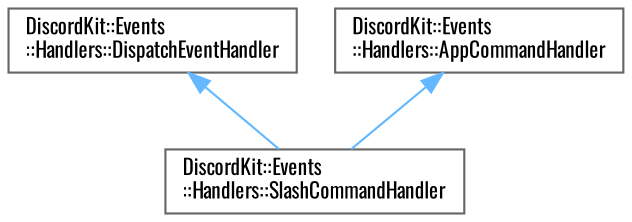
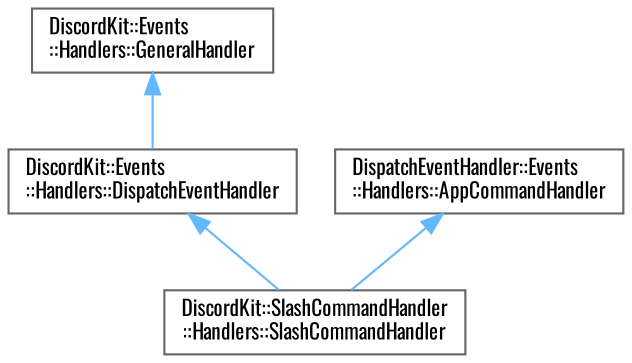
none -> (153, 41)
(479, 41) -> (479, 181)
(315, 181) -> (315, 322)
